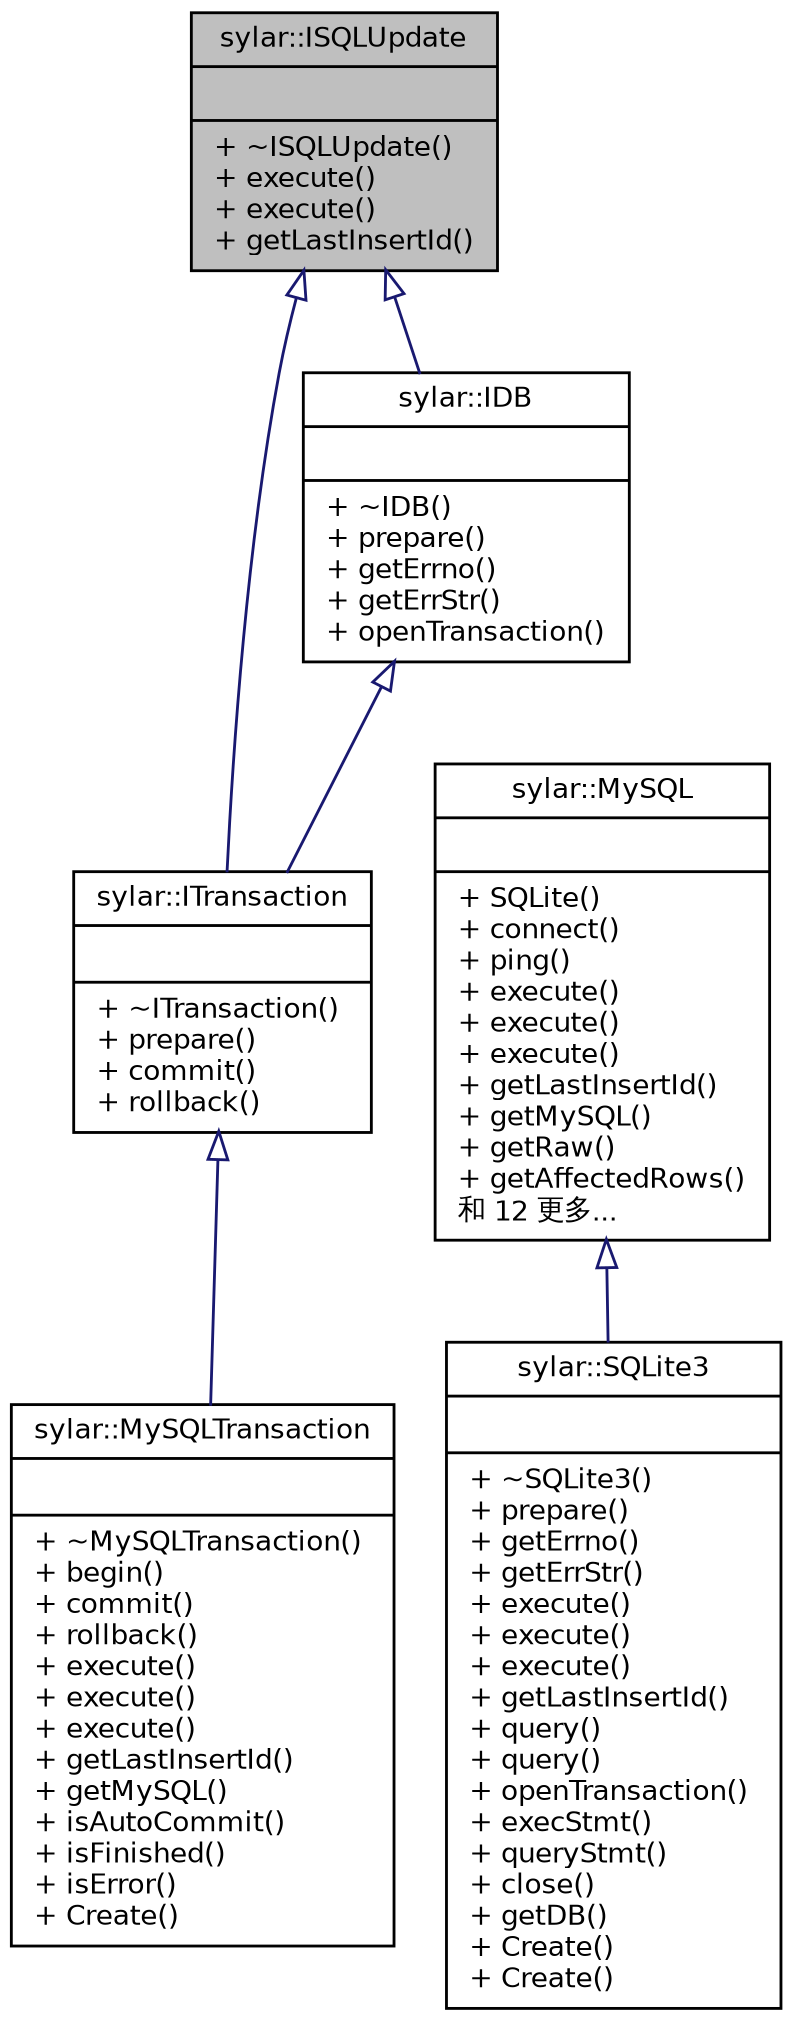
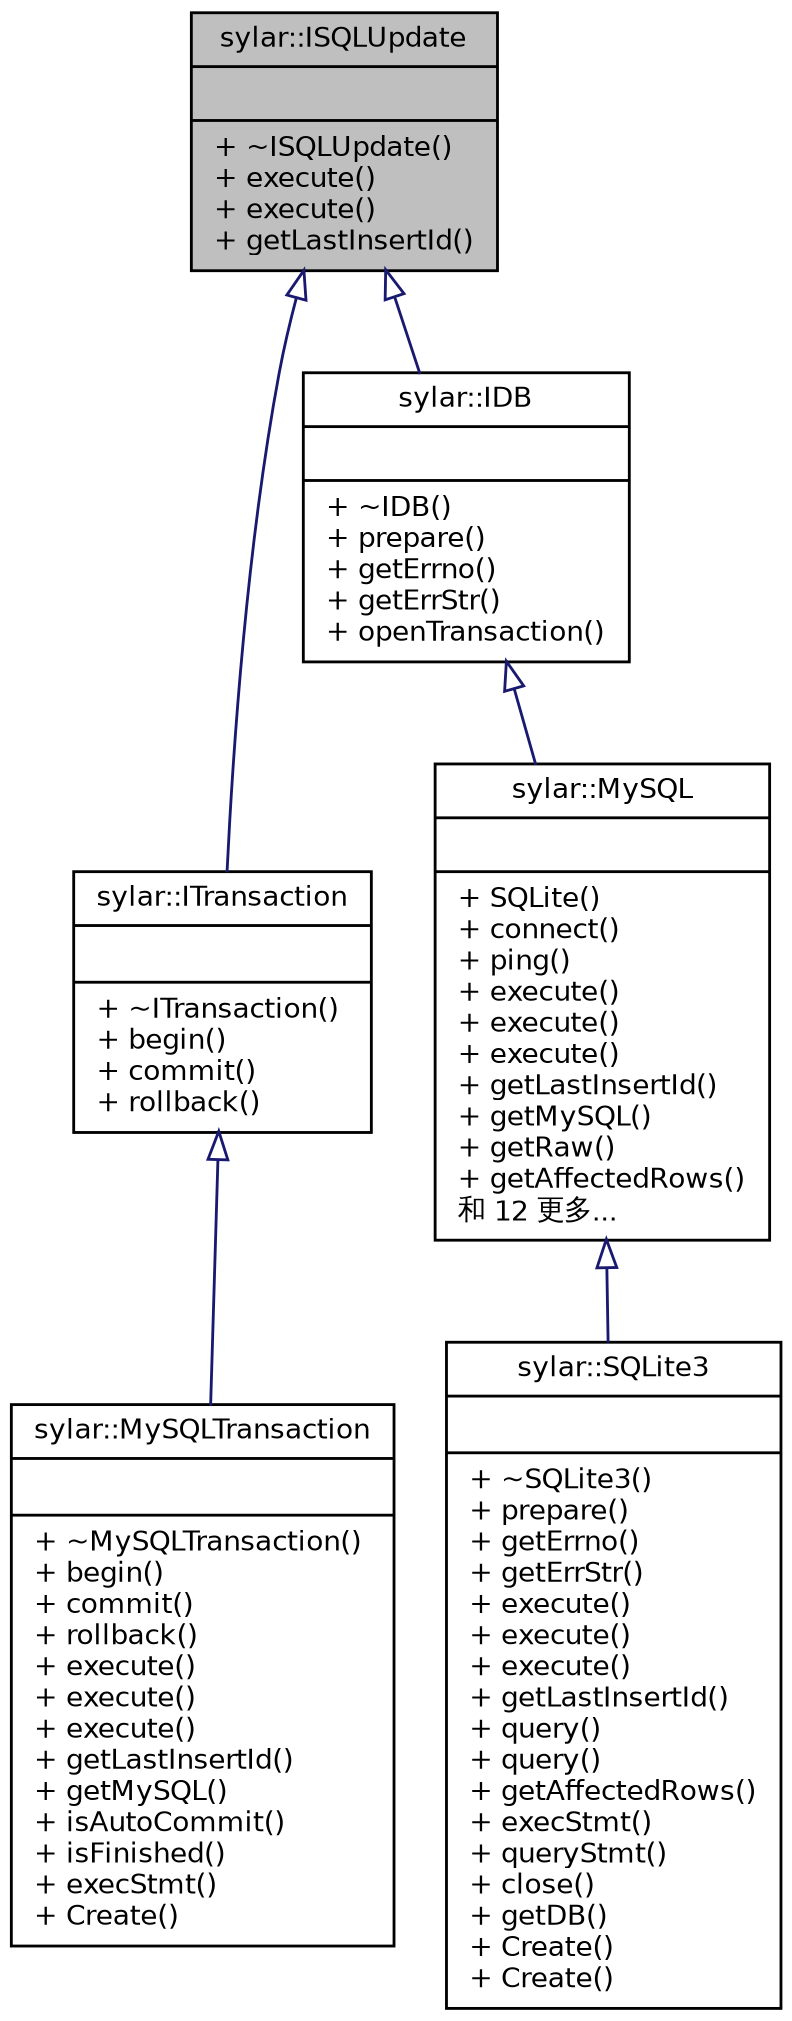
(334, 780) -> (525, 727)
(177, 1040) -> (162, 1040)
(609, 1792) -> (614, 1792)
(106, 1885) -> (126, 1885)
